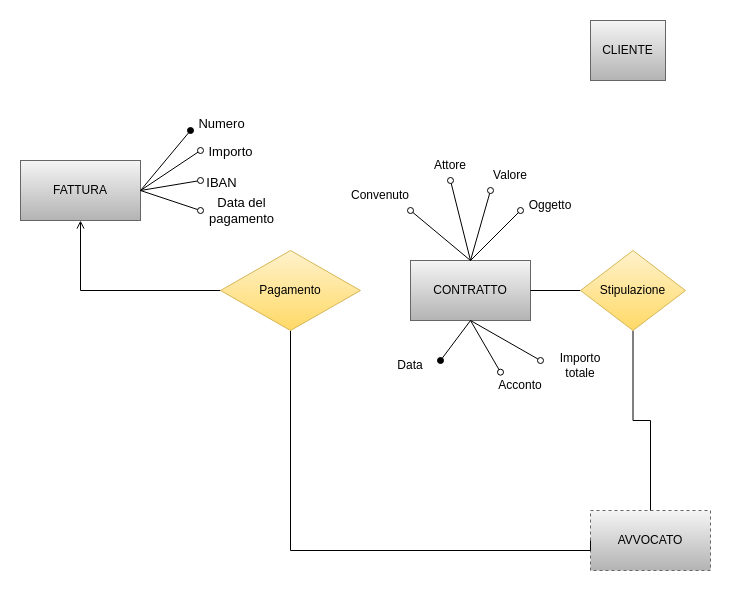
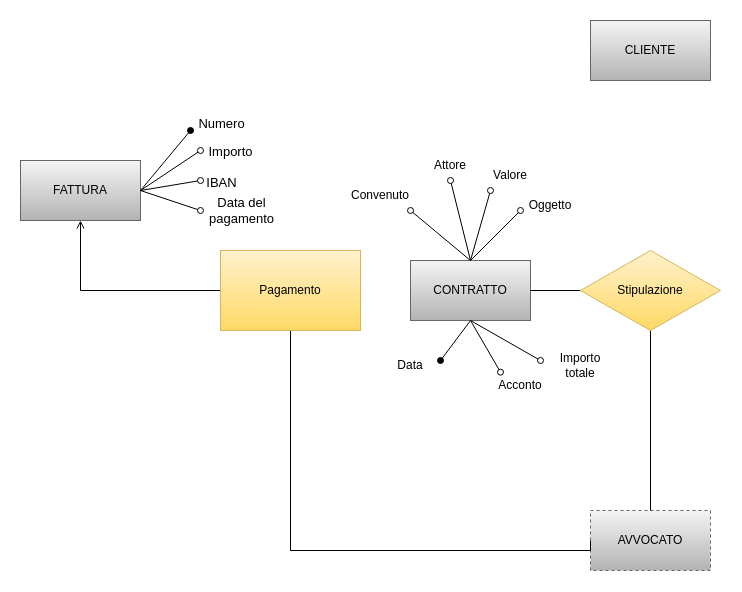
(628, 51) -> (651, 51)
(291, 291) -> (291, 291)
(633, 291) -> (651, 291)
